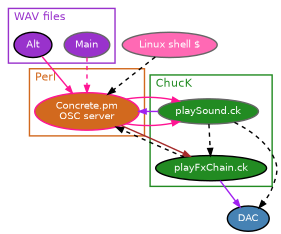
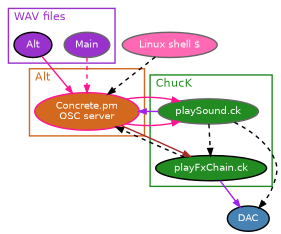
(46, 78) -> (43, 78)
